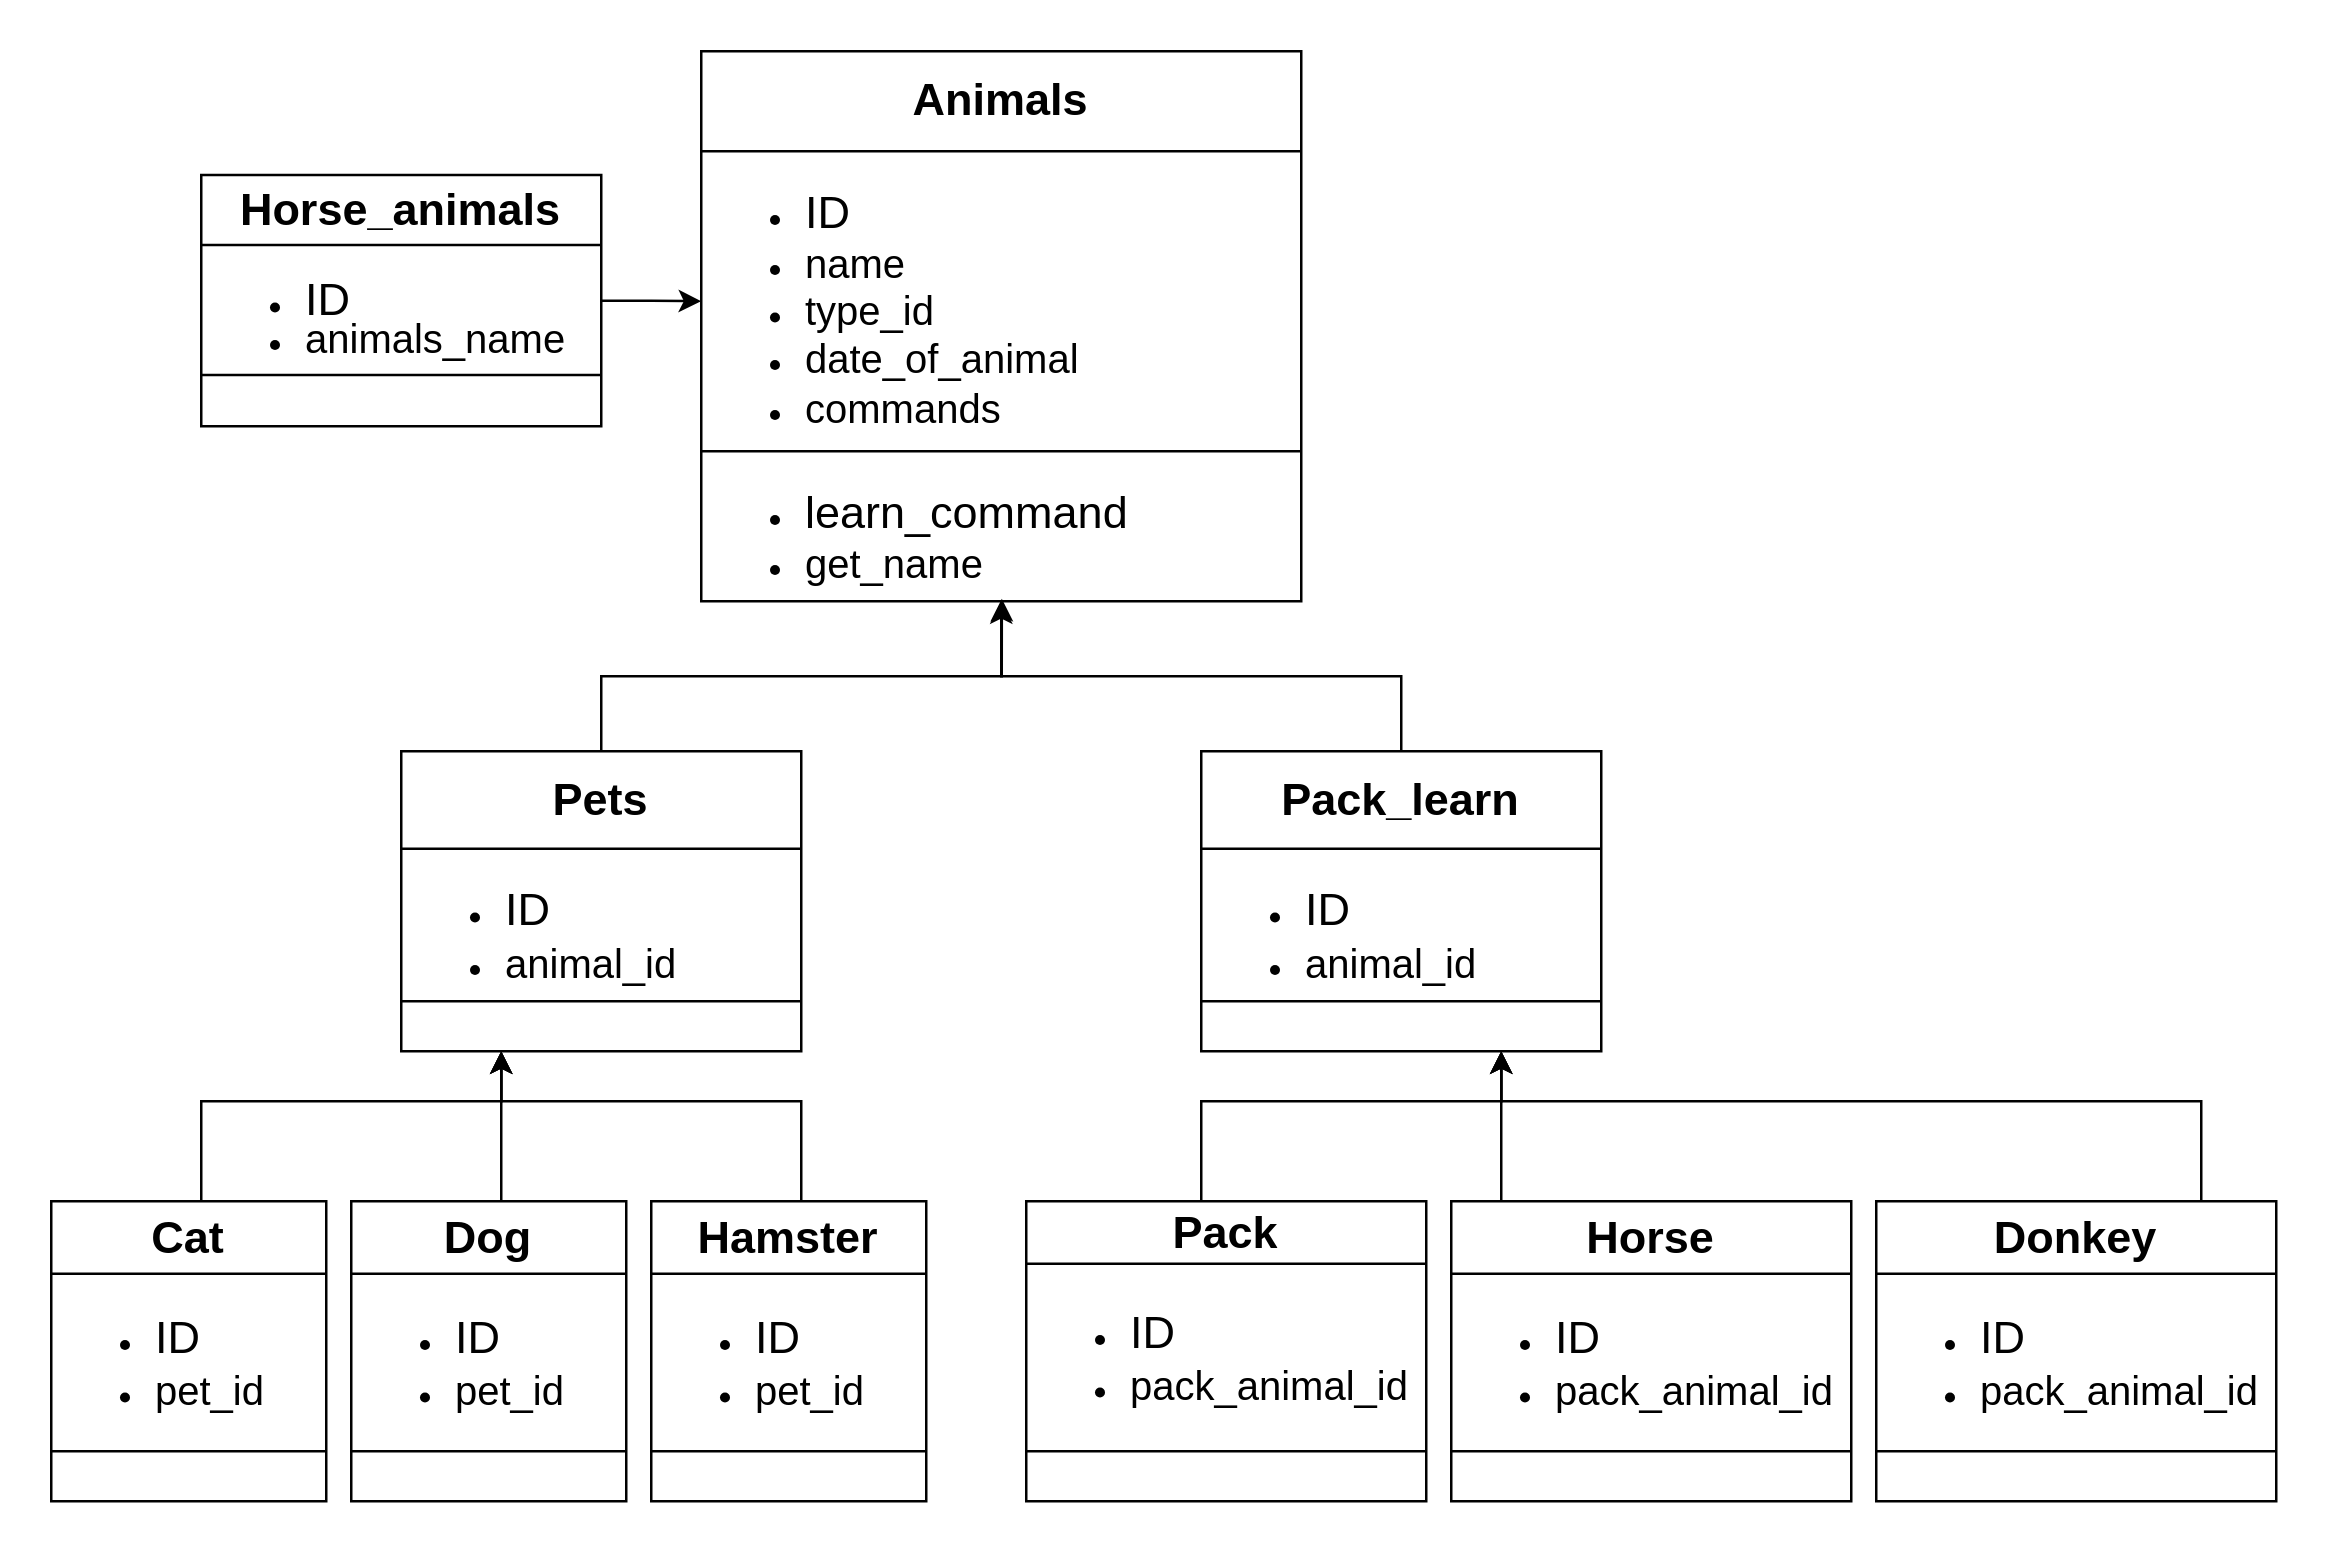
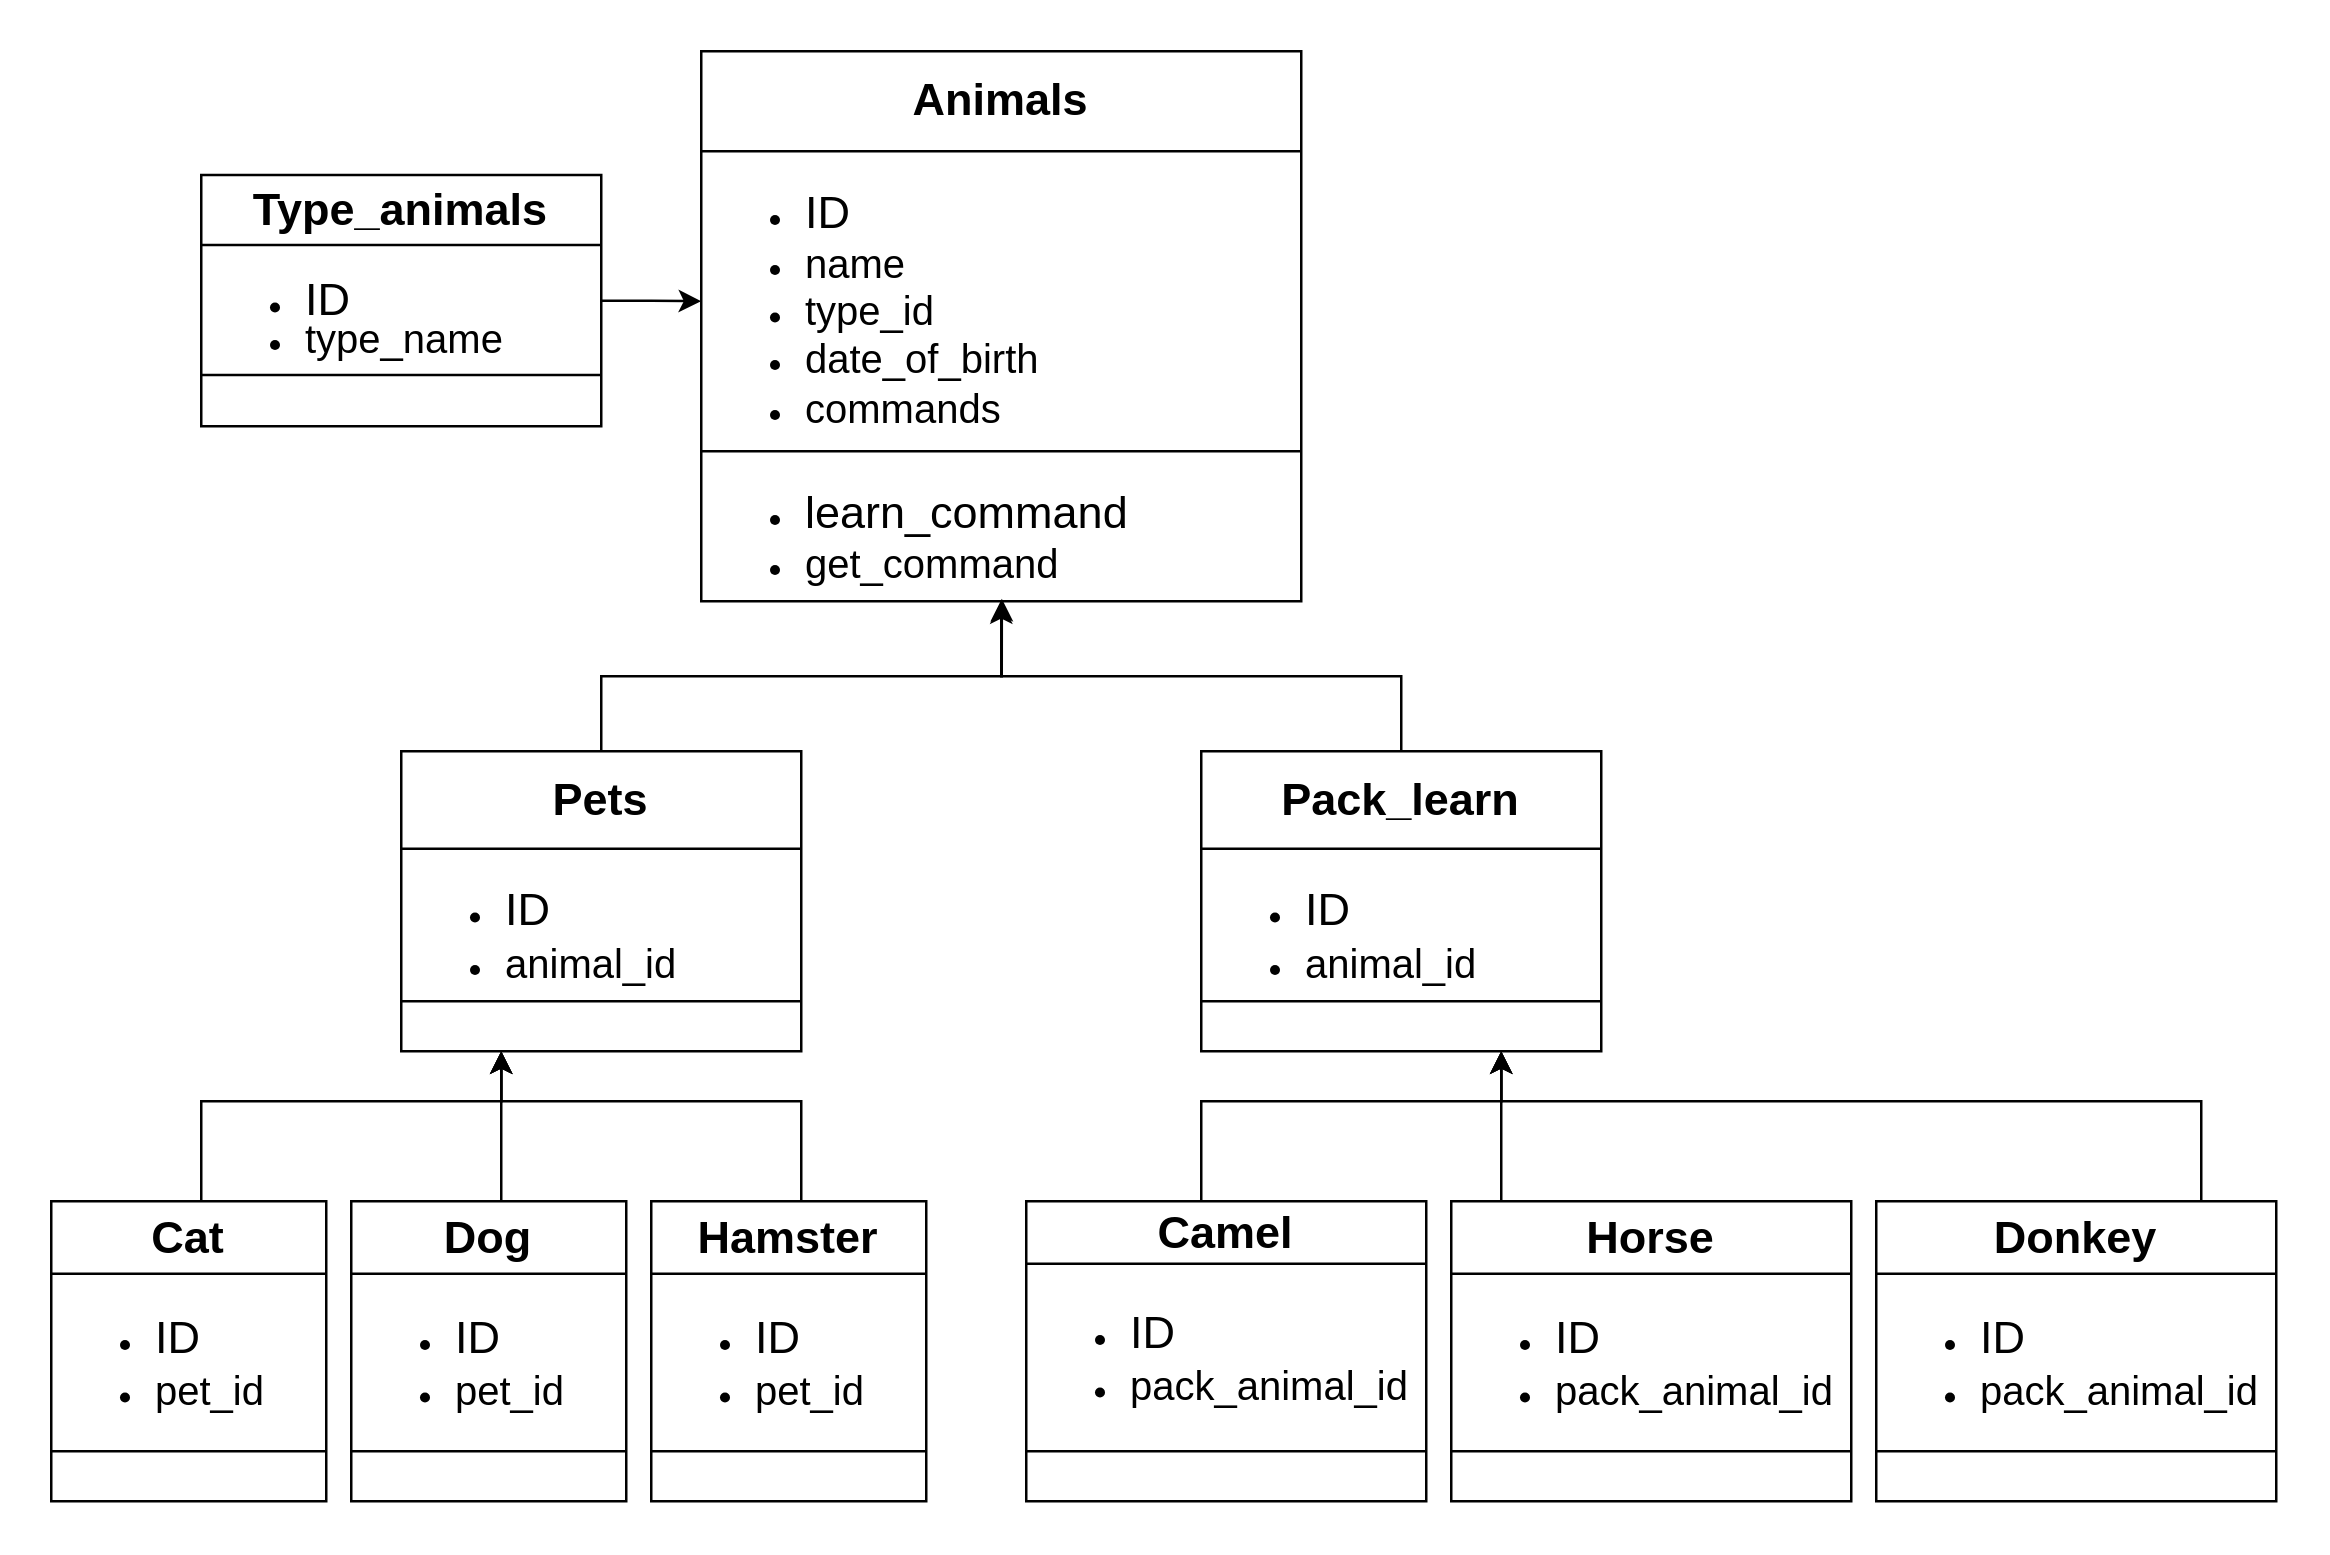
(401, 211) -> (401, 211)
(816, 301) -> (812, 301)
(299, 311) -> (282, 311)
(812, 526) -> (812, 526)
(1226, 1234) -> (1226, 1234)
